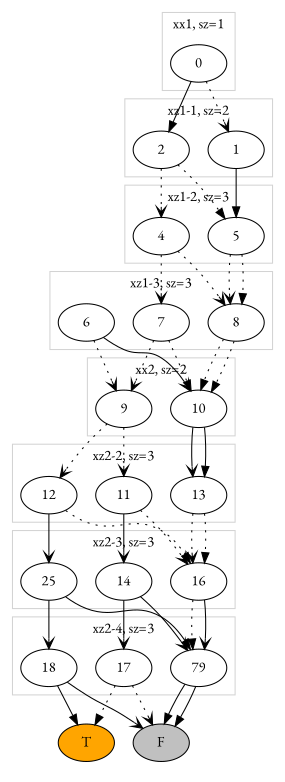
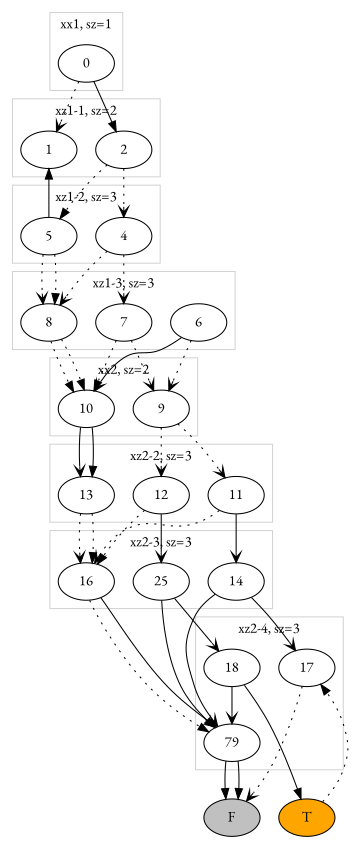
(236, 192) -> (49, 198)
(107, 701) -> (340, 777)
(99, 702) -> (232, 700)
